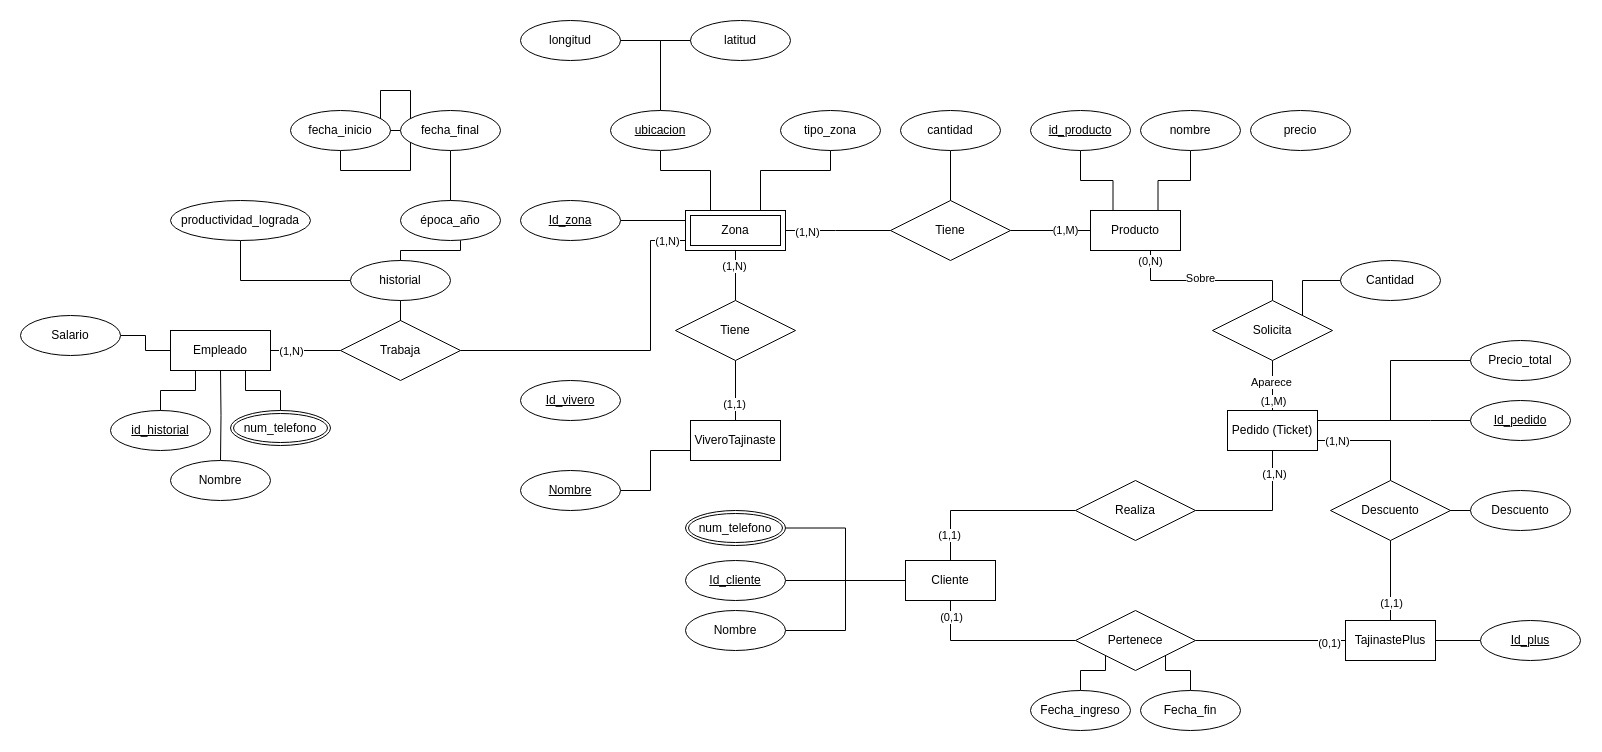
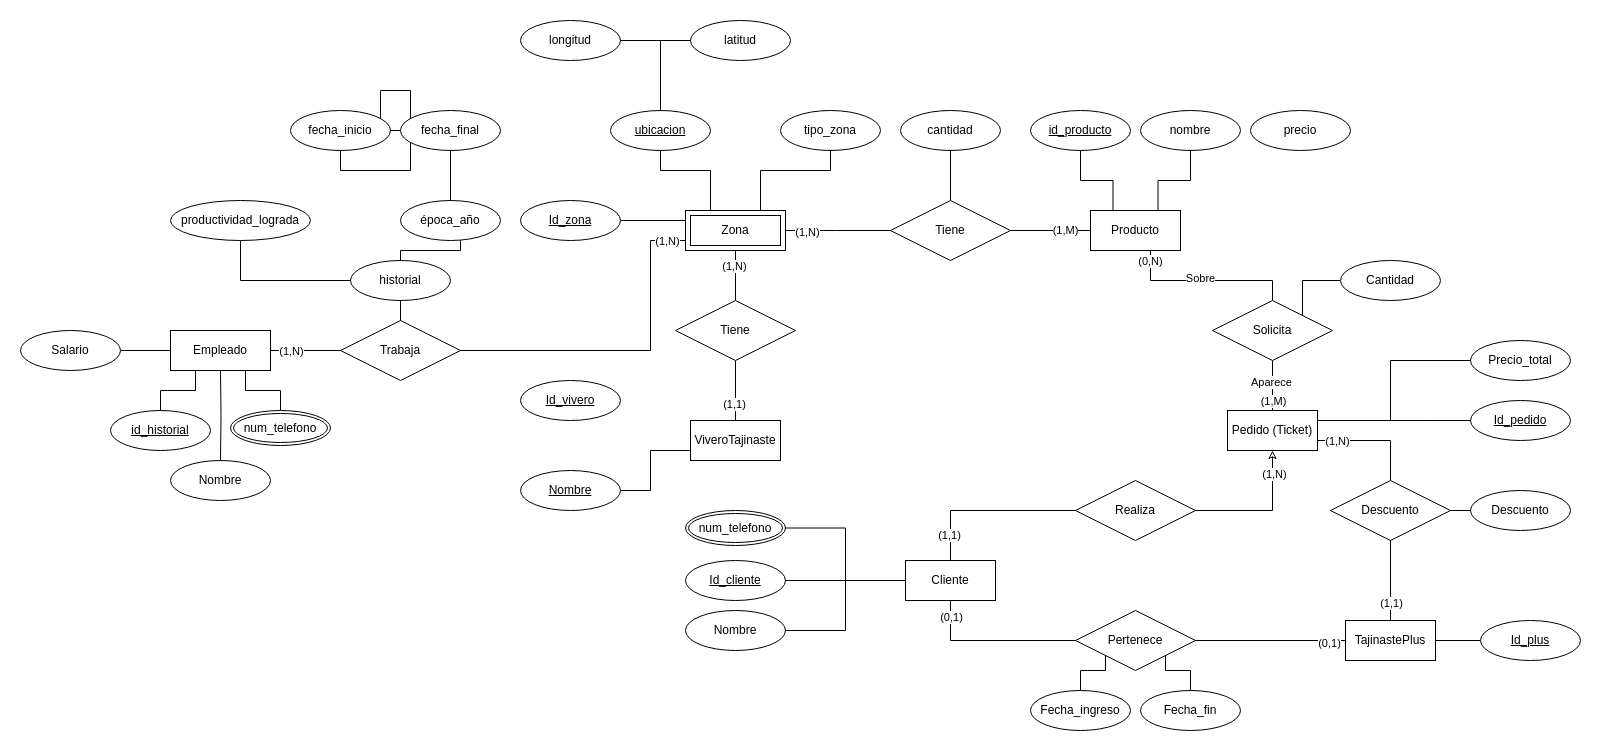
(71, 336) -> (71, 351)
(1273, 456) -> (1273, 458)
